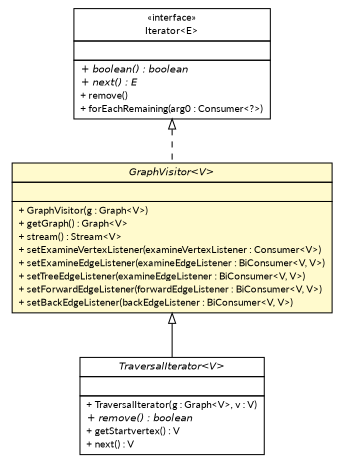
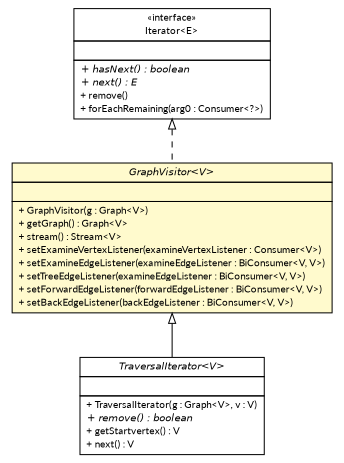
(135, 69) -> (136, 69)
